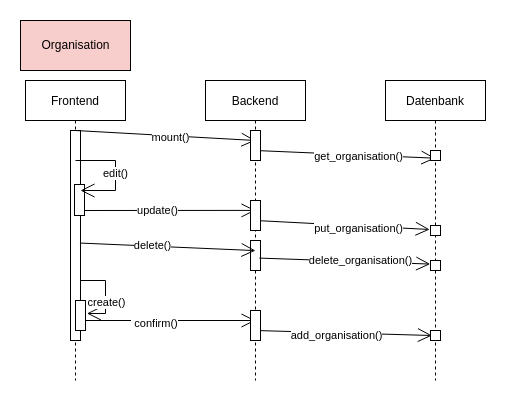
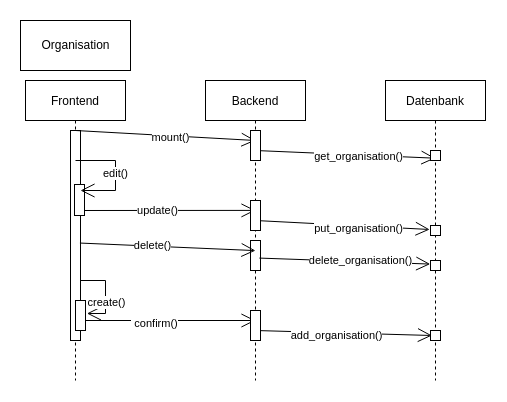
(76, 46) -> (76, 46)
